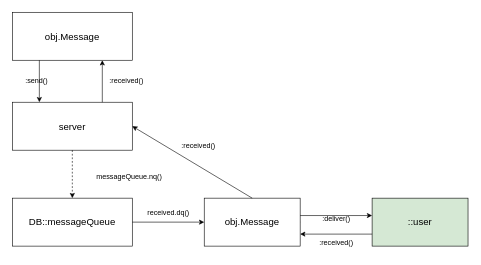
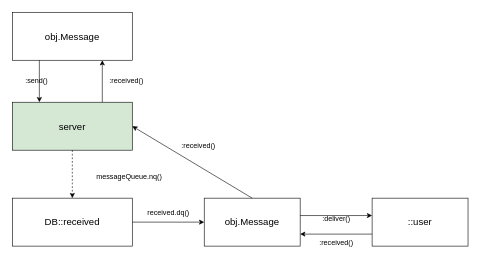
(72, 126) -> (72, 126)
(72, 222) -> (72, 222)
(420, 222) -> (420, 222)
